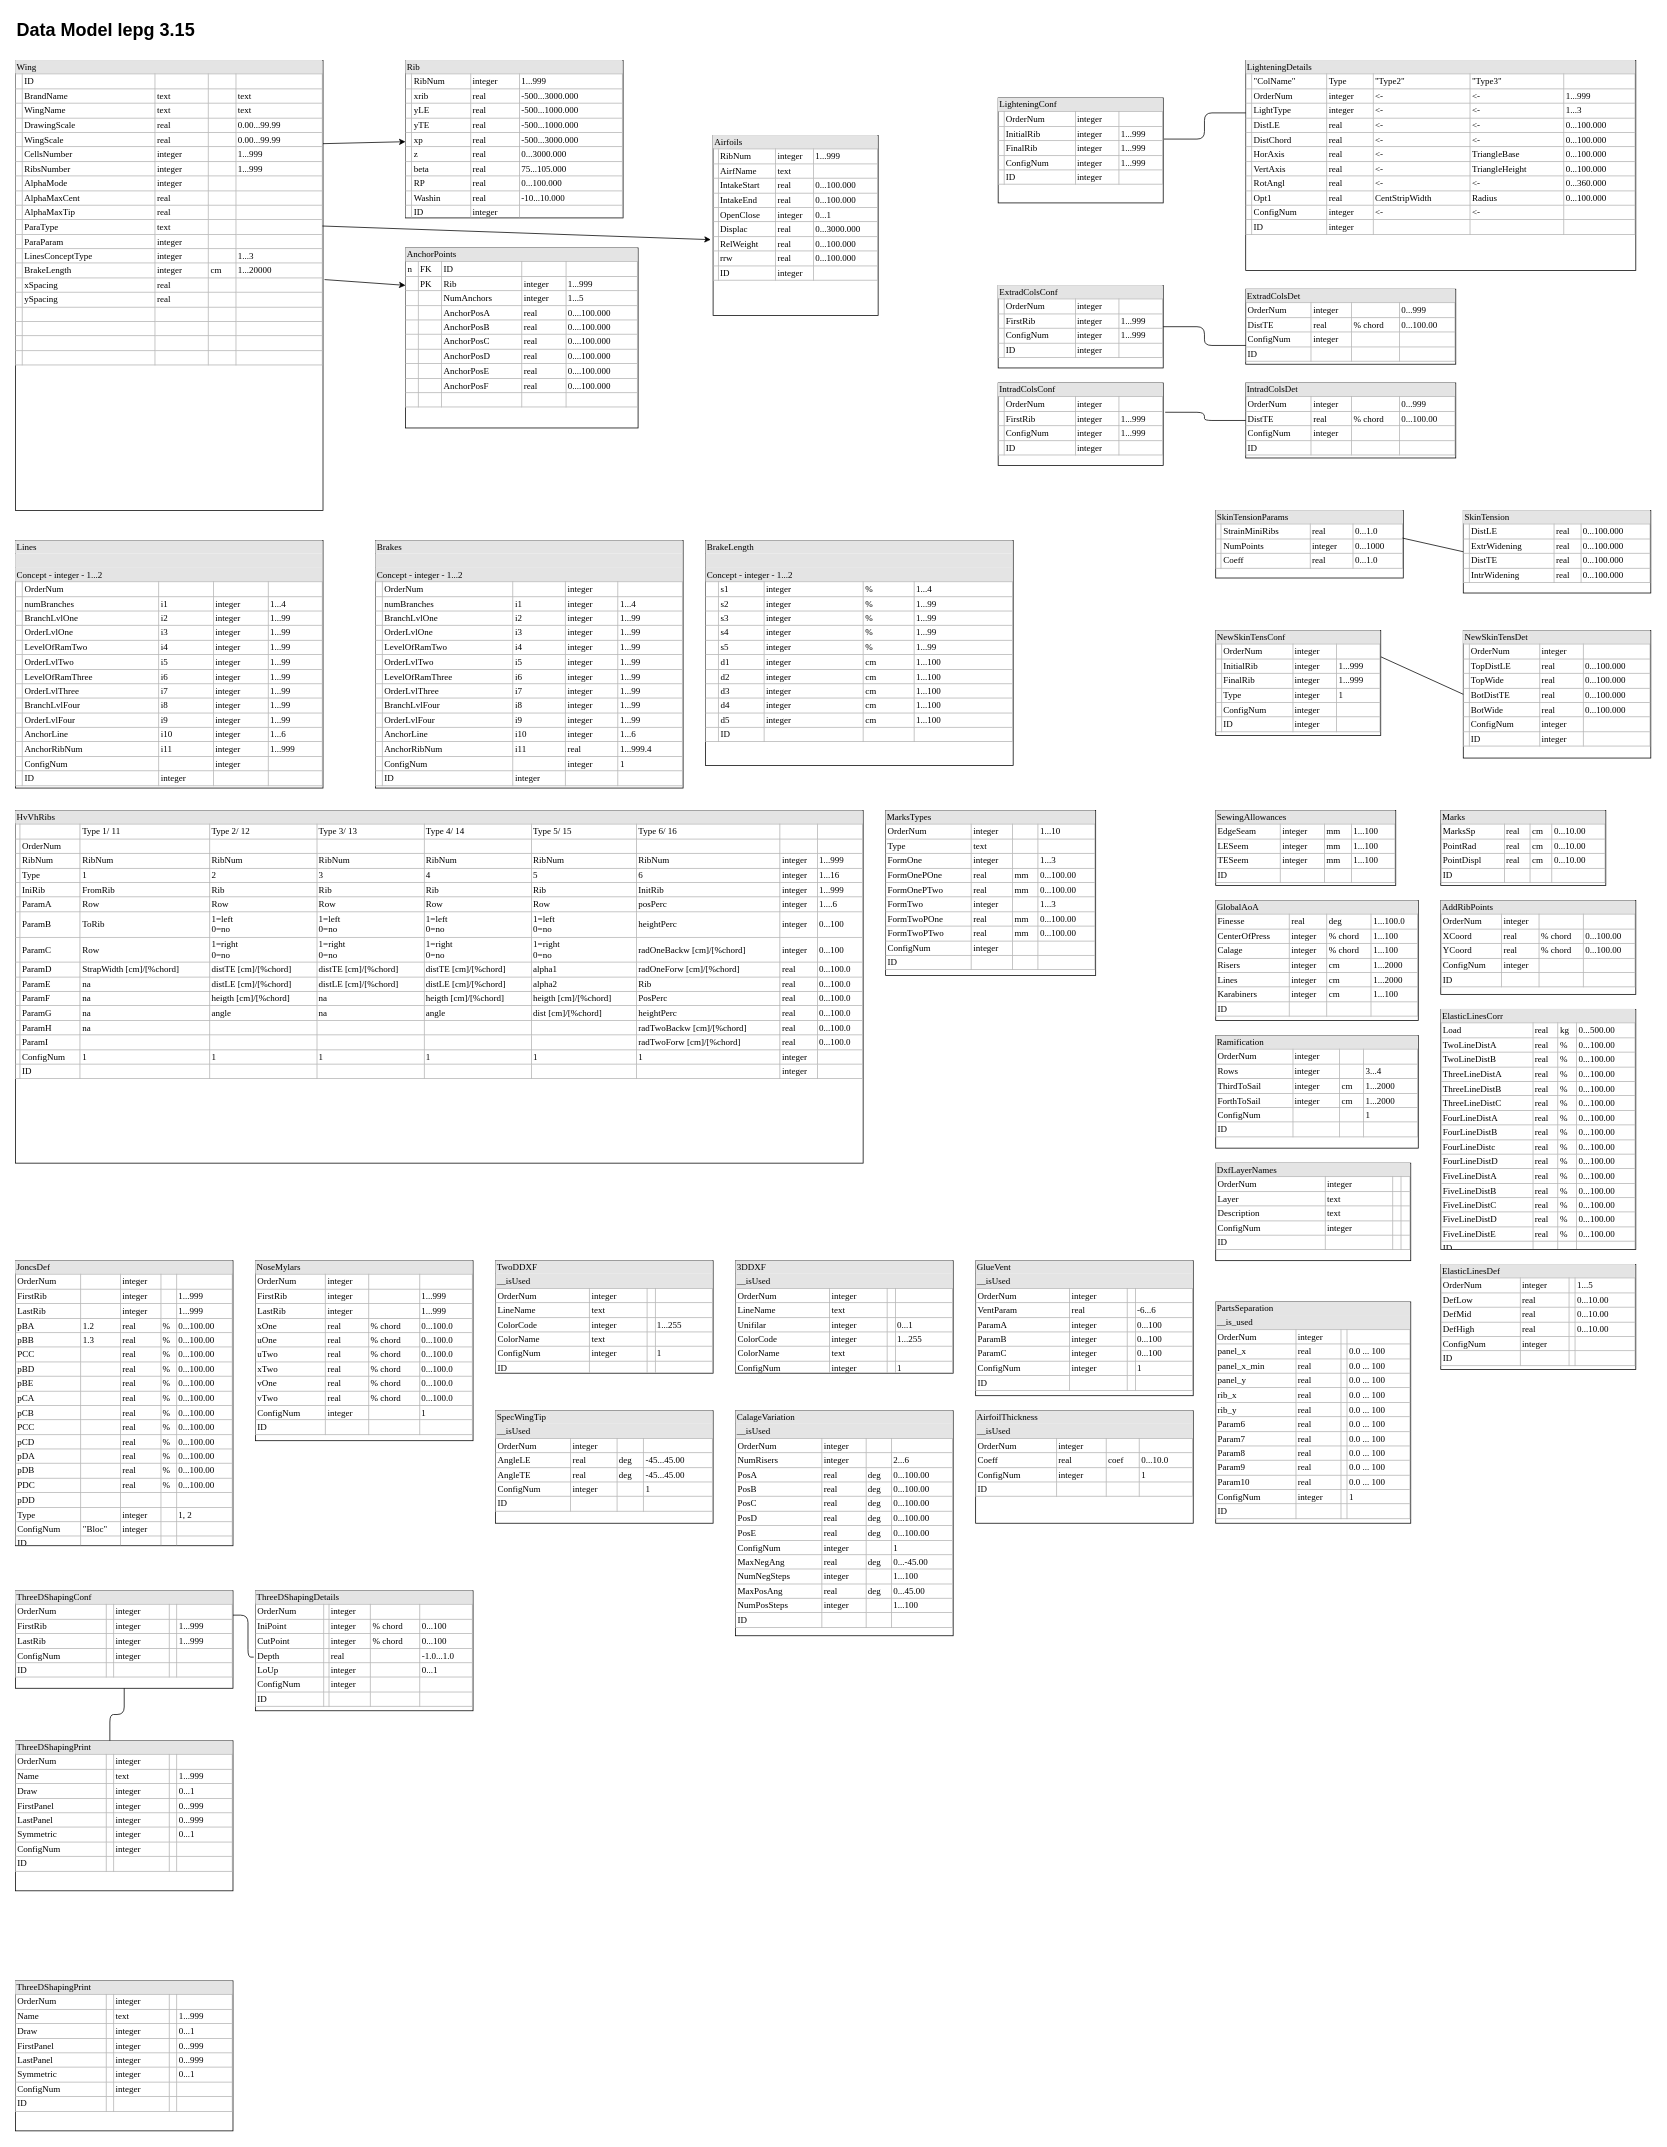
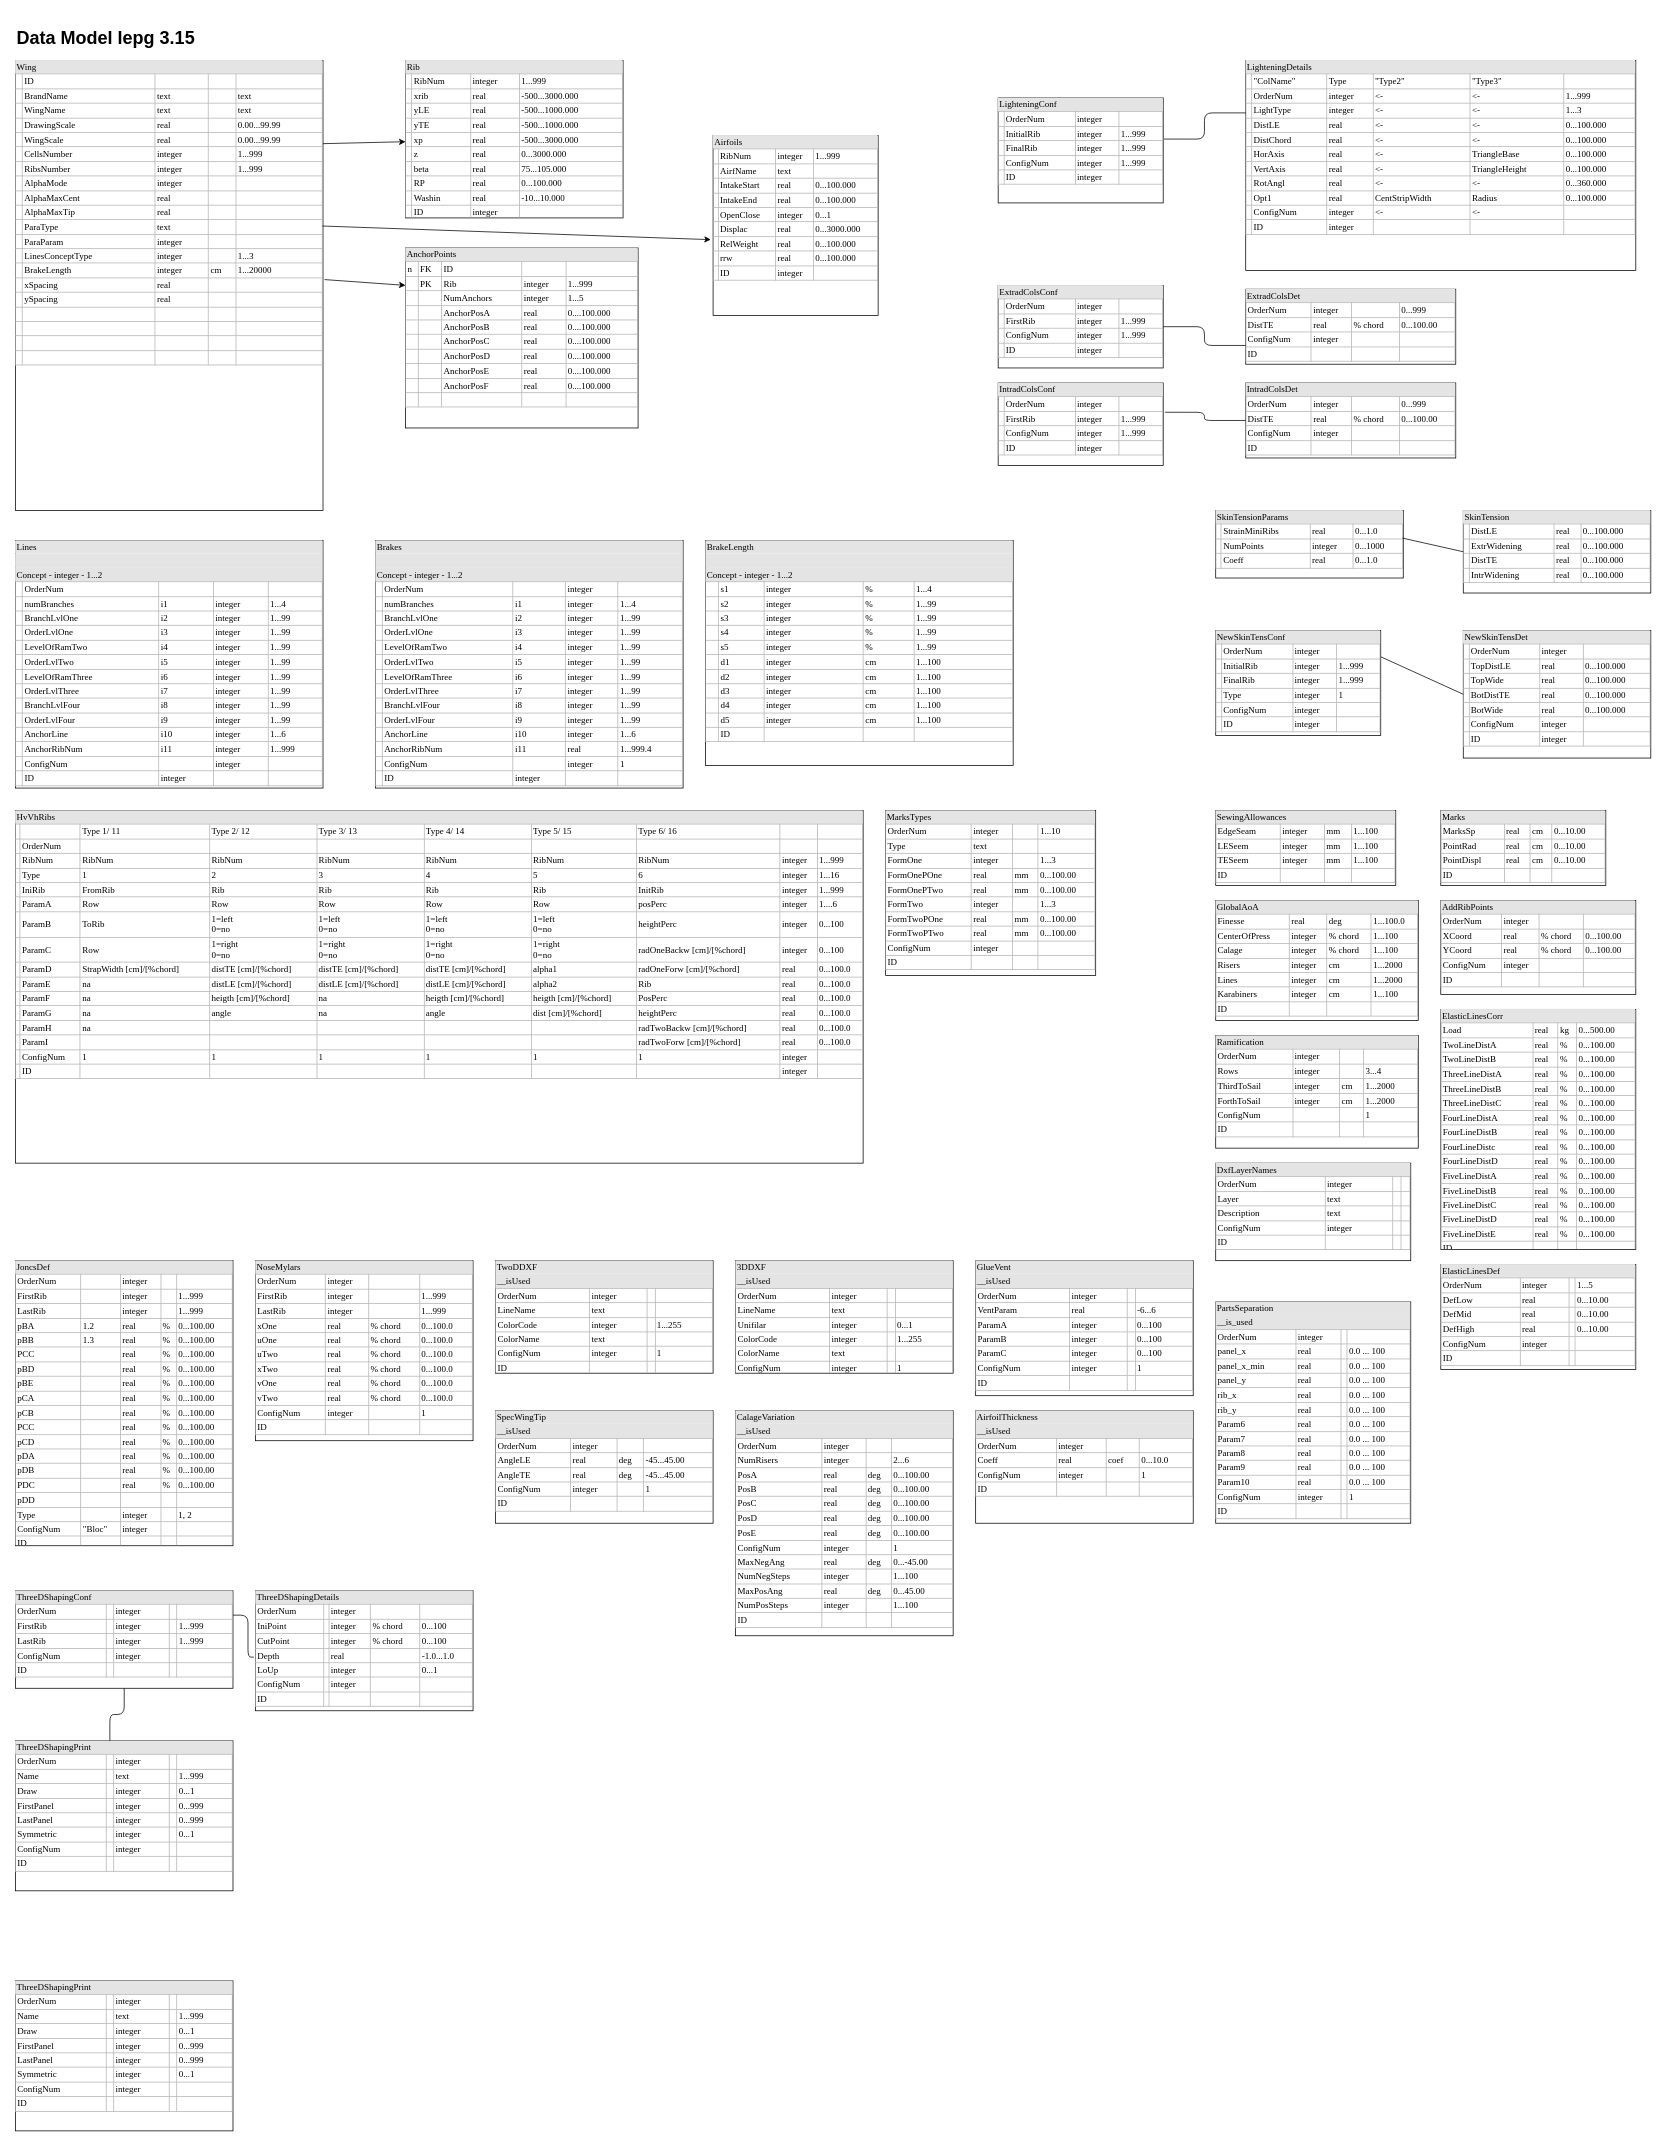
(312, 30) -> (312, 38)
